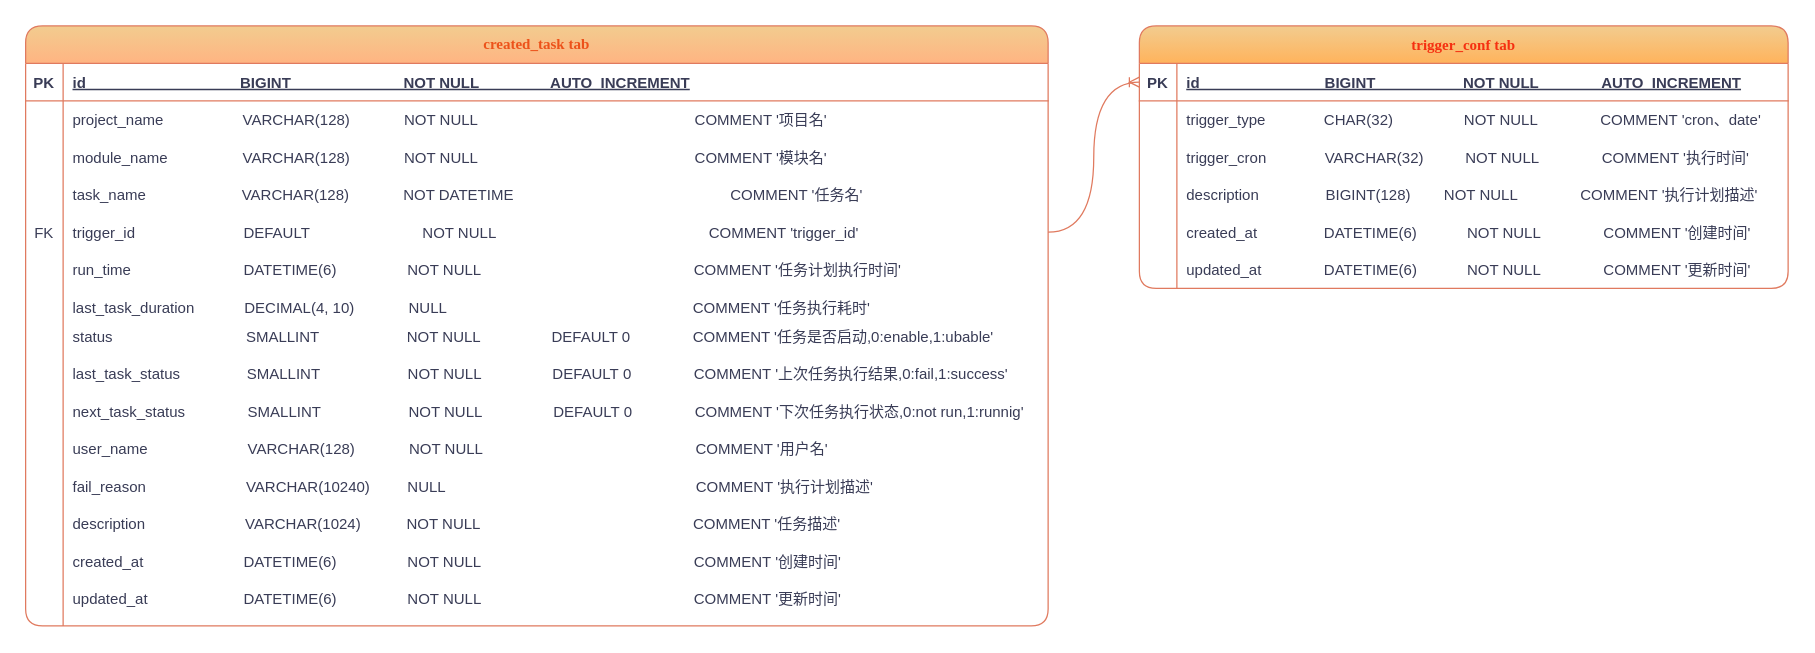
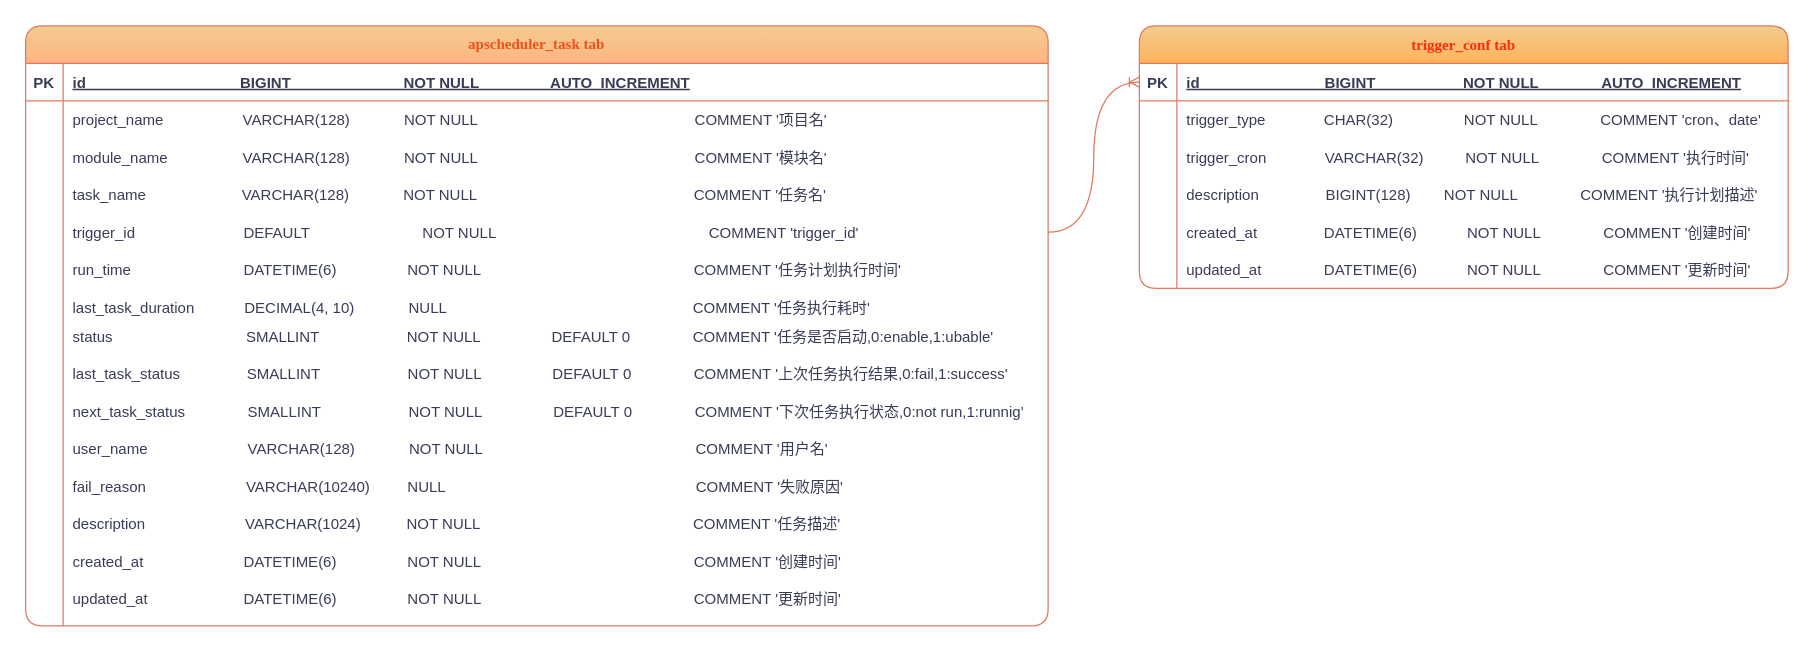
(537, 44) -> (537, 44)
(554, 195) -> (537, 195)
(44, 232) -> none
(572, 486) -> (557, 486)
